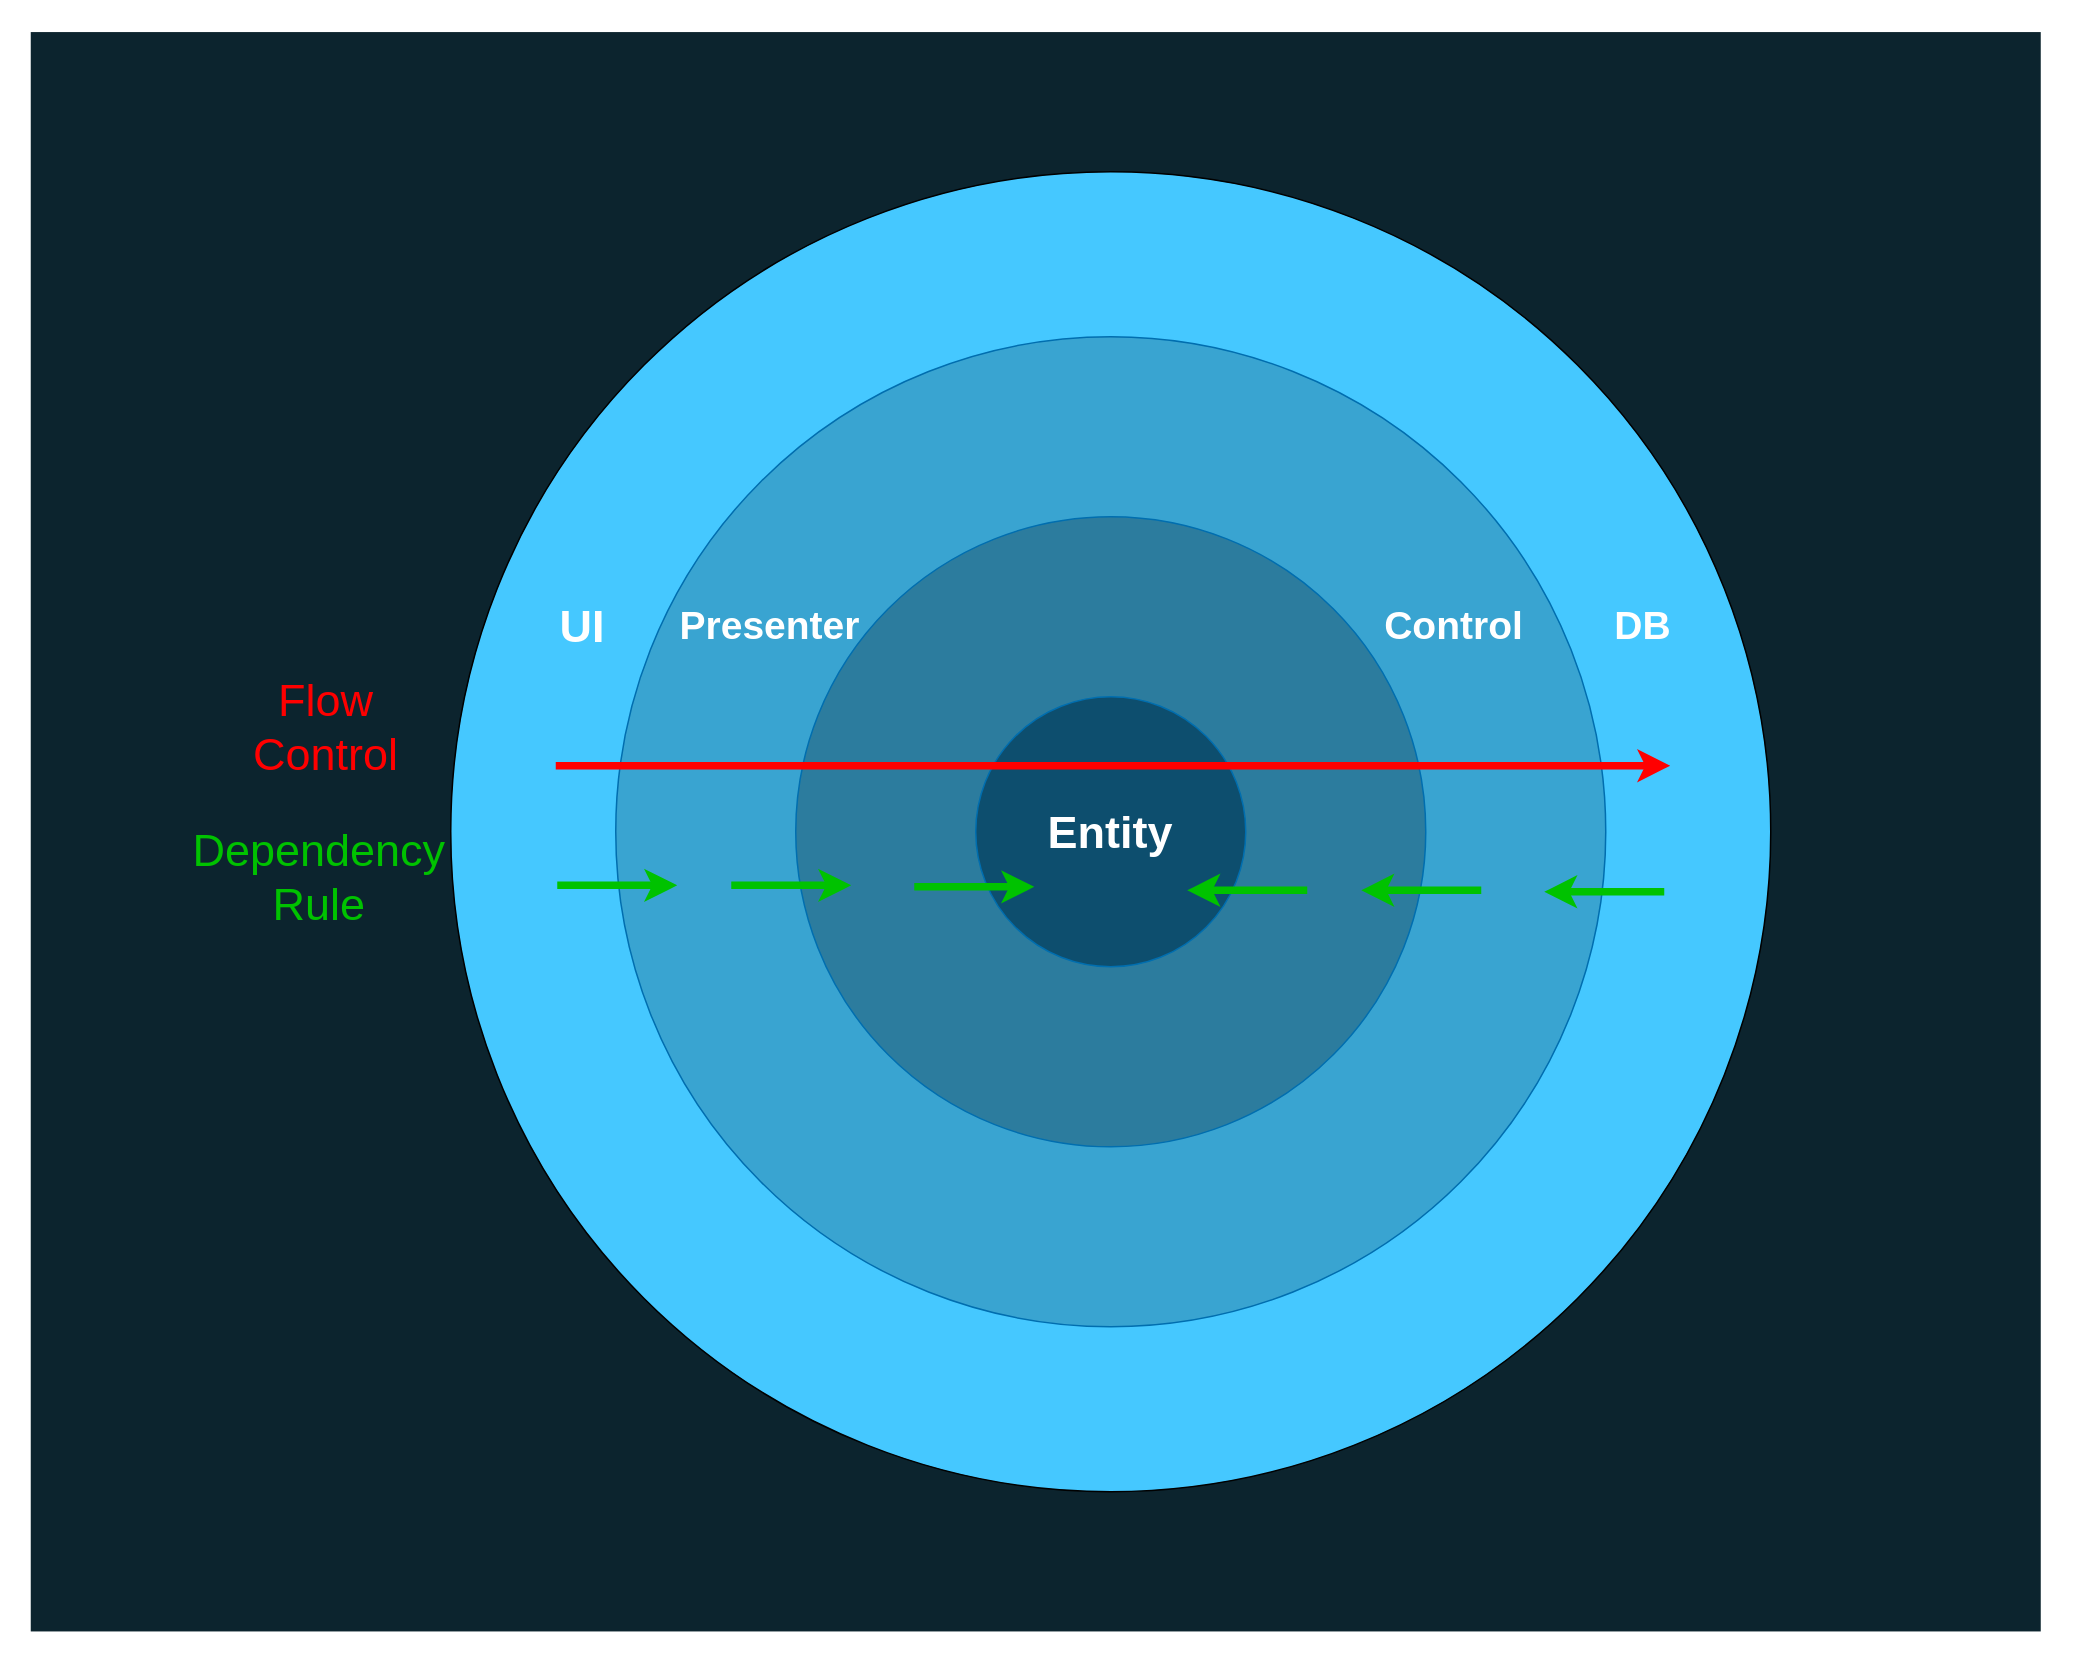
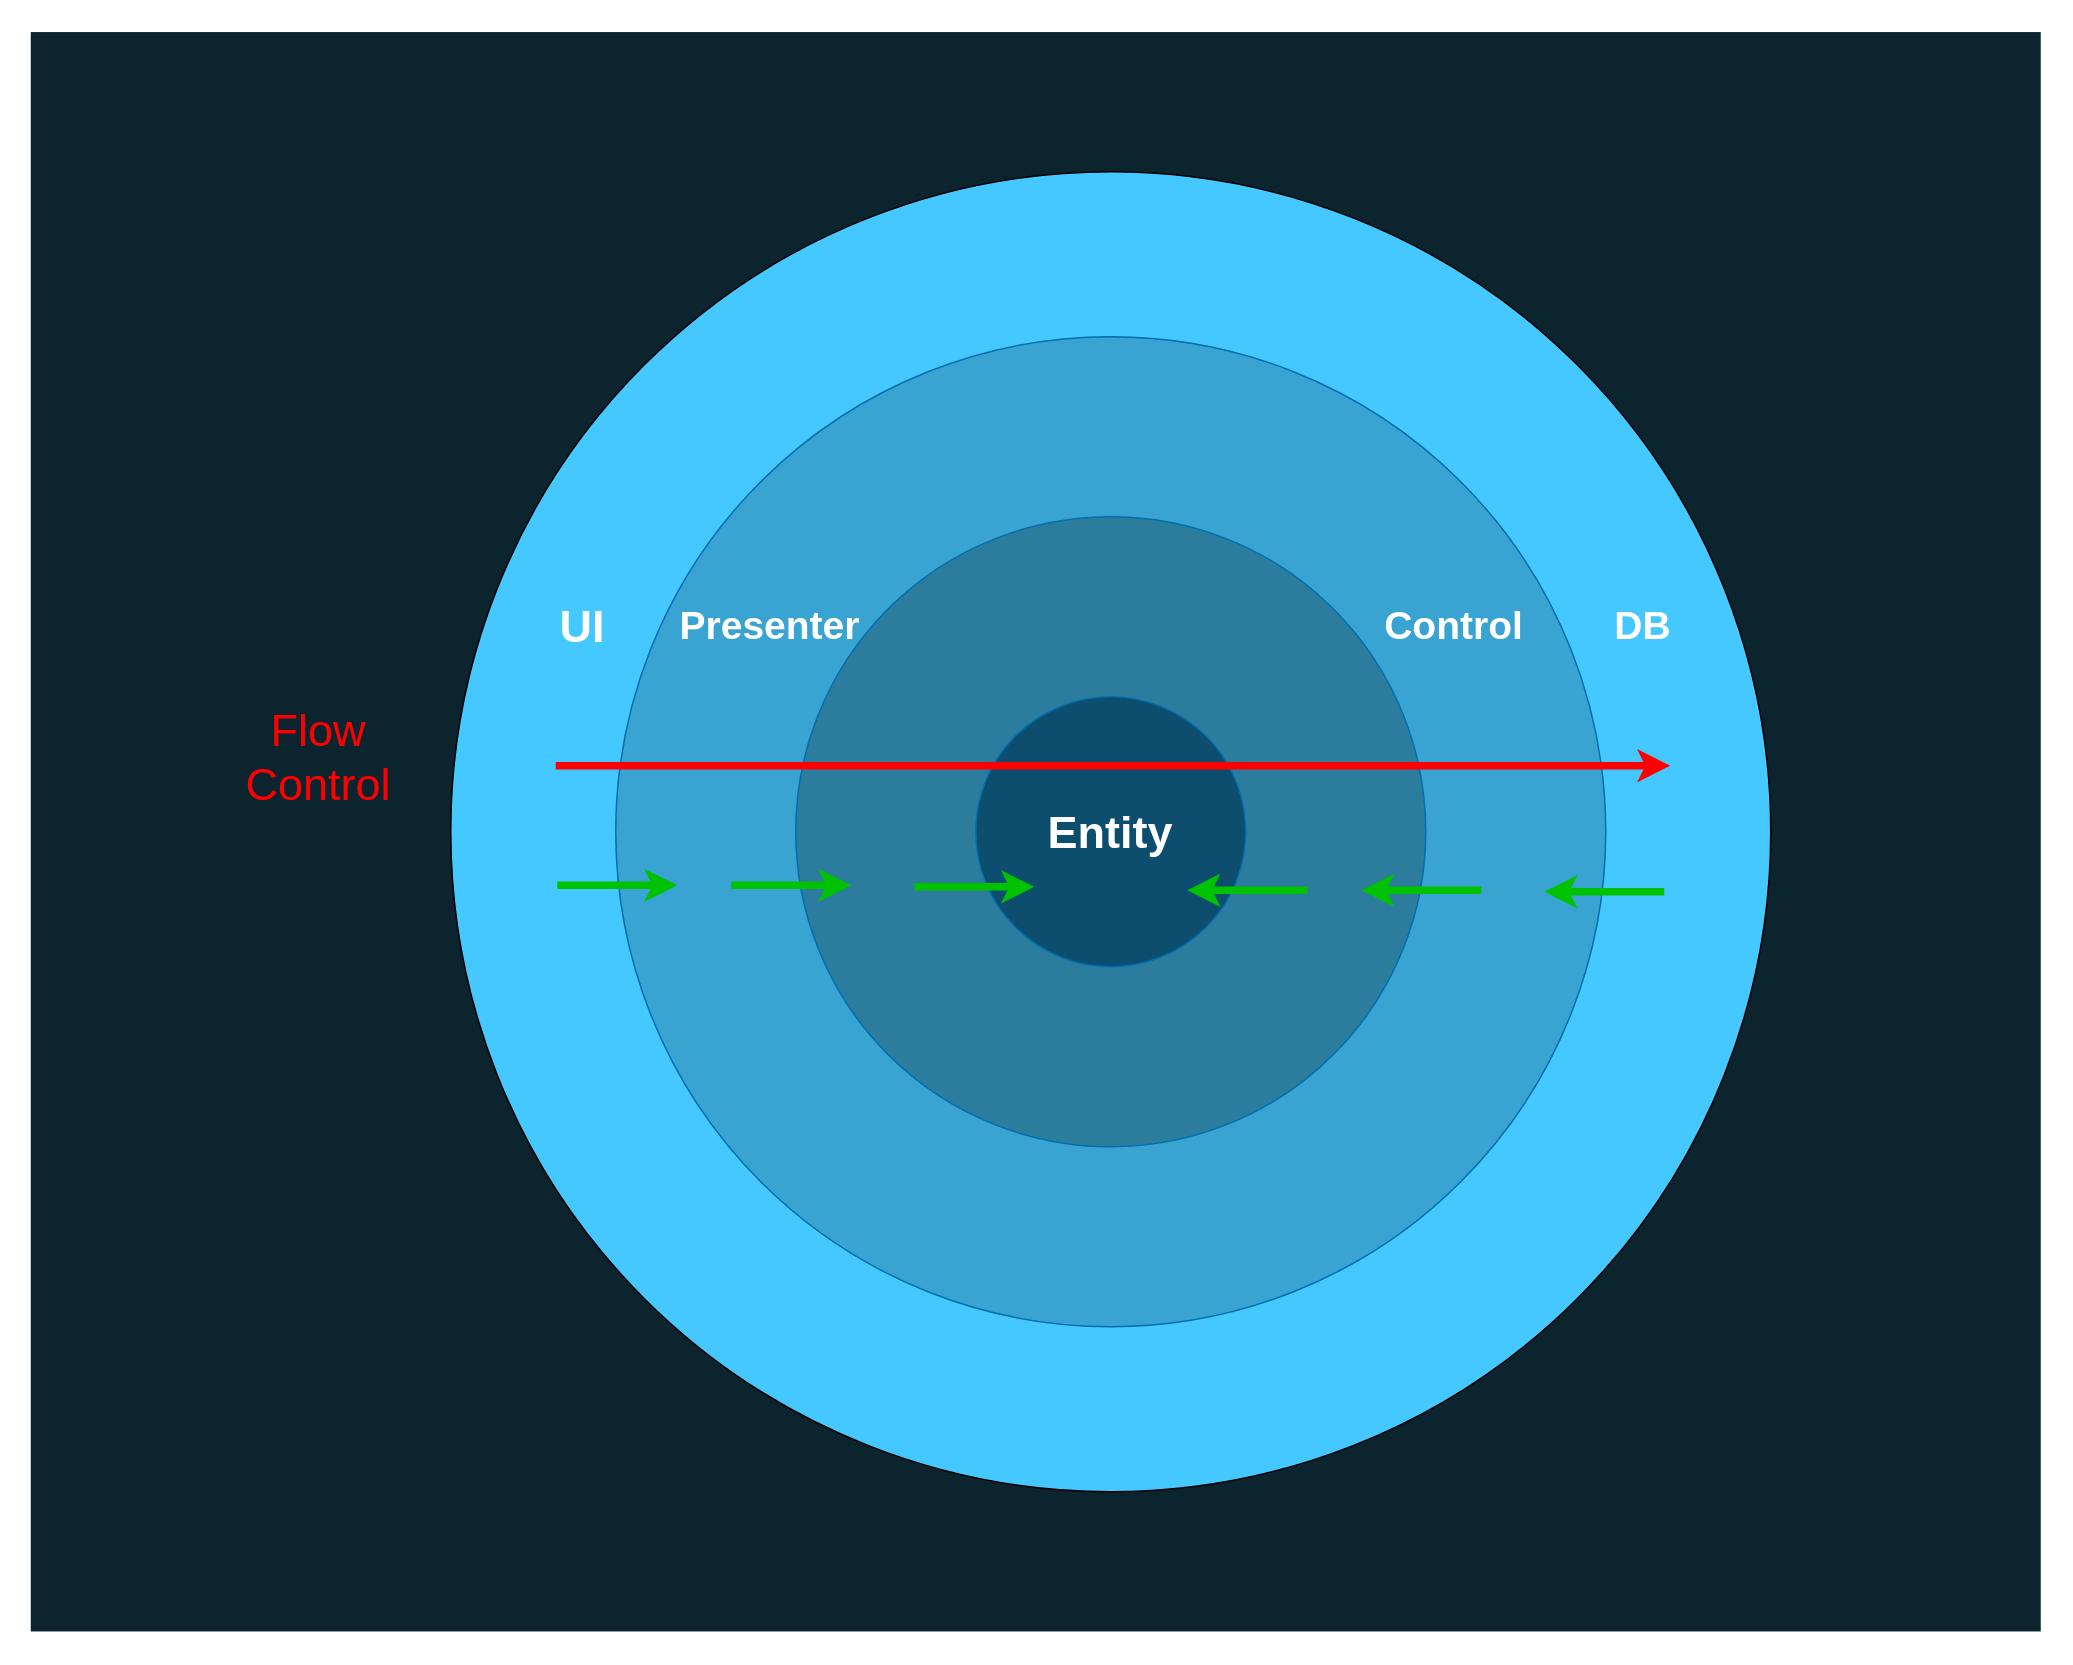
(326, 727) -> (319, 757)
(319, 877) -> none
